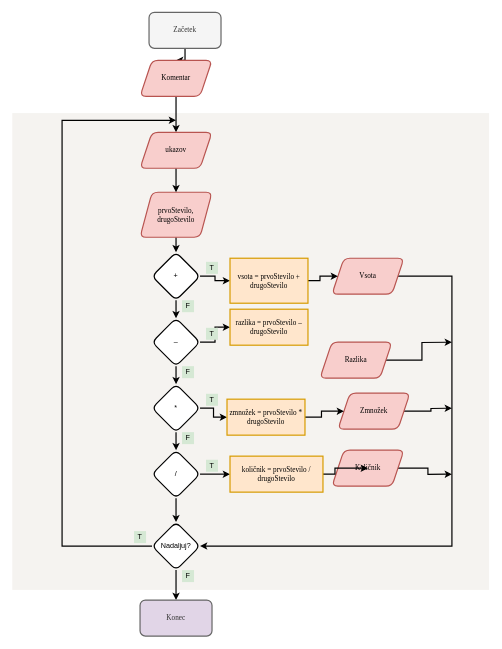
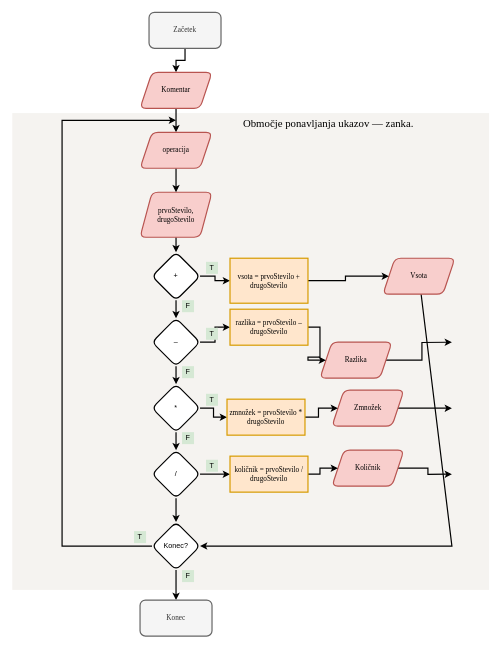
(176, 78) -> (176, 90)
none -> (353, 123)
(176, 150) -> (176, 150)
(368, 276) -> (419, 276)
none -> (320, 350)
(374, 411) -> (368, 408)
(277, 474) -> (269, 474)
(176, 546) -> (176, 546)
(176, 618) -> (176, 618)
